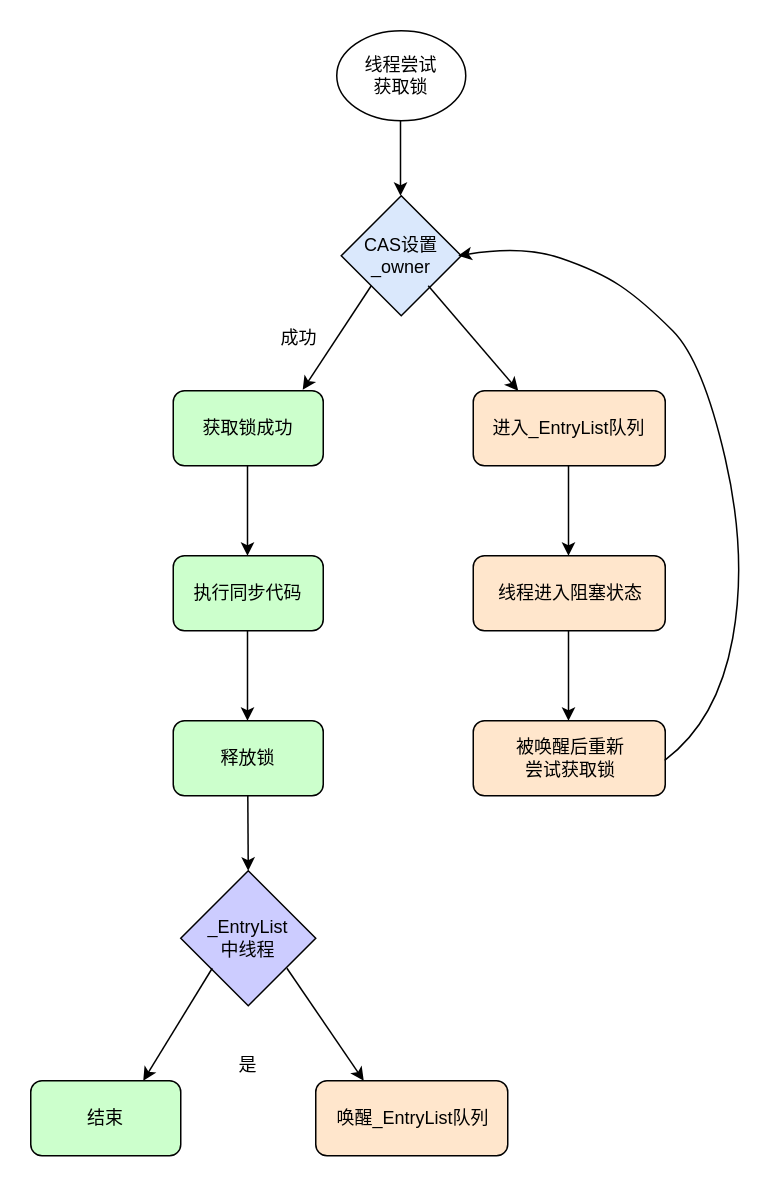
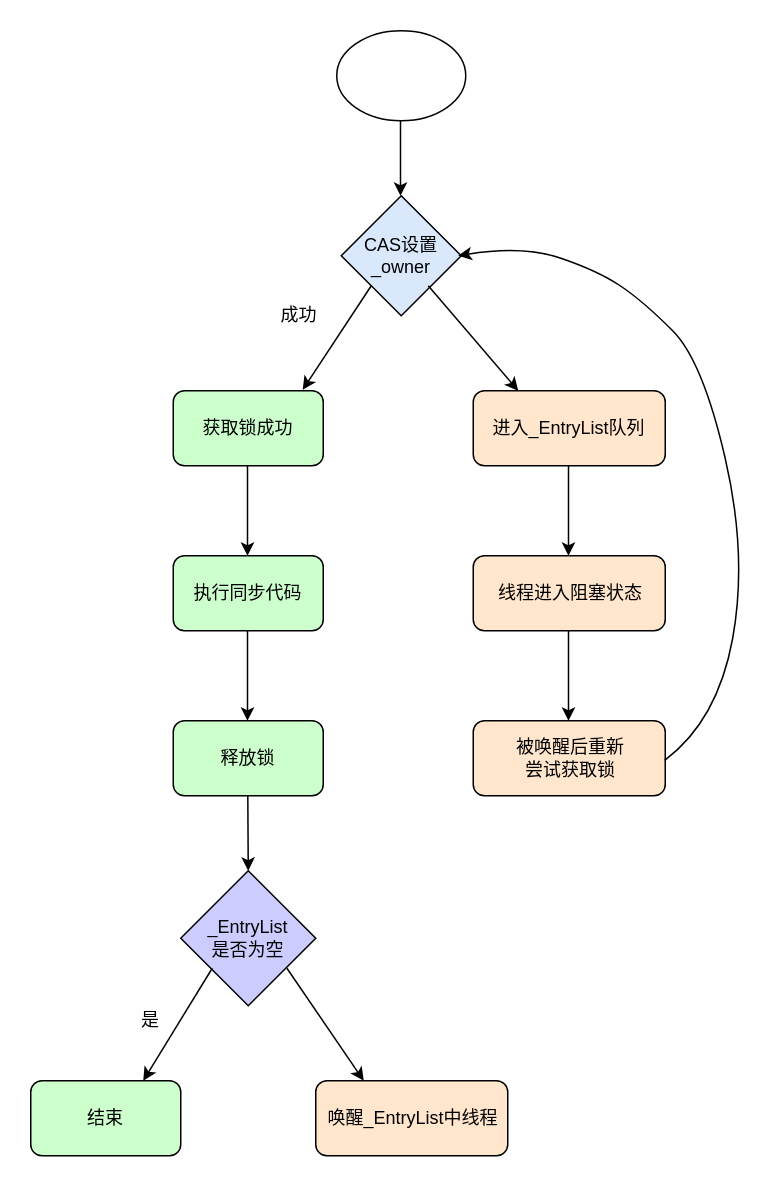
(401, 76) -> none
(299, 338) -> (299, 316)
(248, 938) -> (248, 938)
(248, 1066) -> (151, 1021)
(413, 1118) -> (413, 1118)
